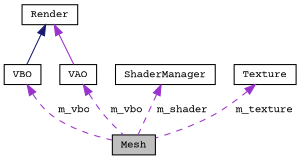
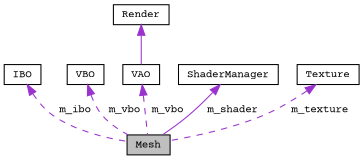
(34, 49) -> none
none -> (23, 75)
(147, 115) -> (189, 115)
